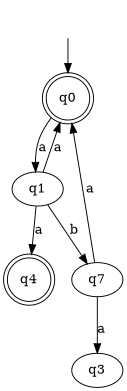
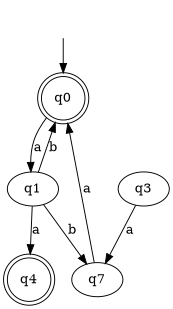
(58, 148) -> (54, 148)
(97, 320) -> (123, 230)
